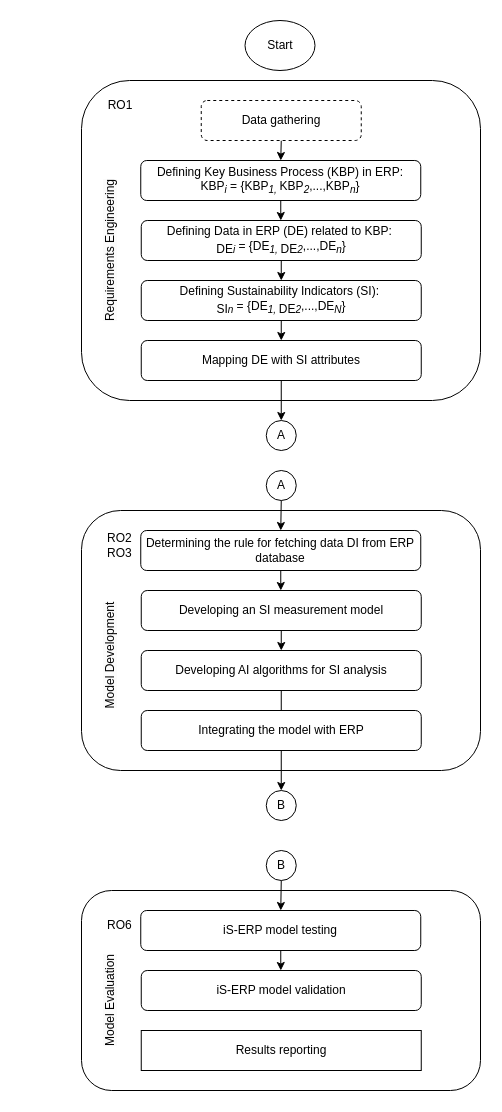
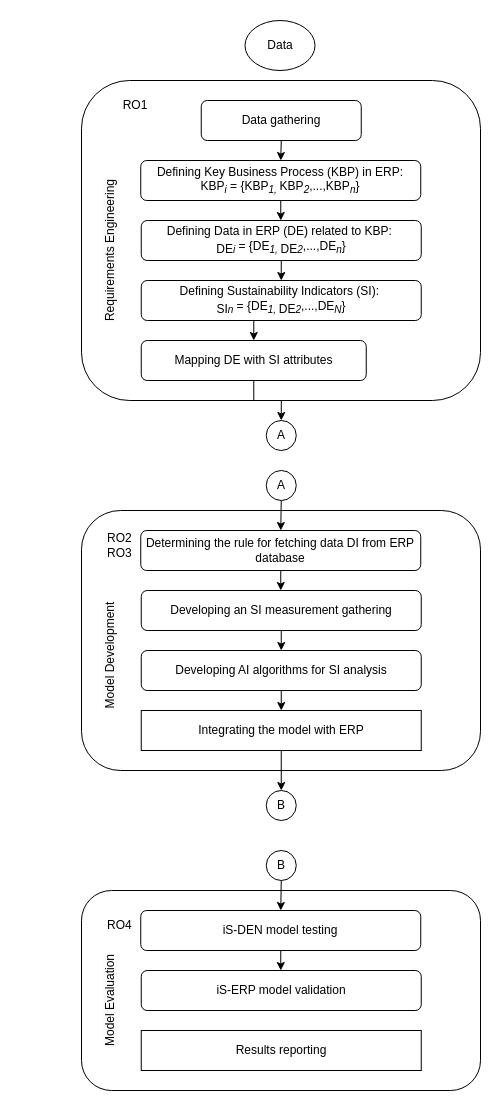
(281, 46) -> (281, 46)
(121, 106) -> (136, 106)
(281, 121) -> (281, 121)
(281, 361) -> (254, 361)
(282, 611) -> (282, 611)
(281, 705) -> (281, 702)
(281, 731) -> (281, 731)
(118, 926) -> (118, 926)
(281, 931) -> (281, 931)
